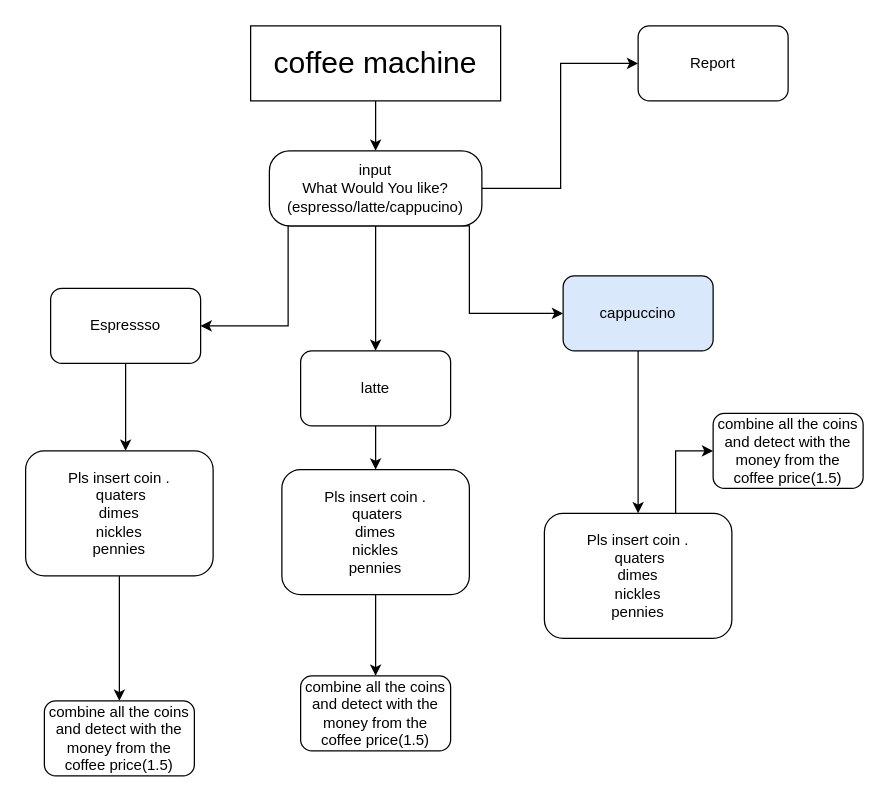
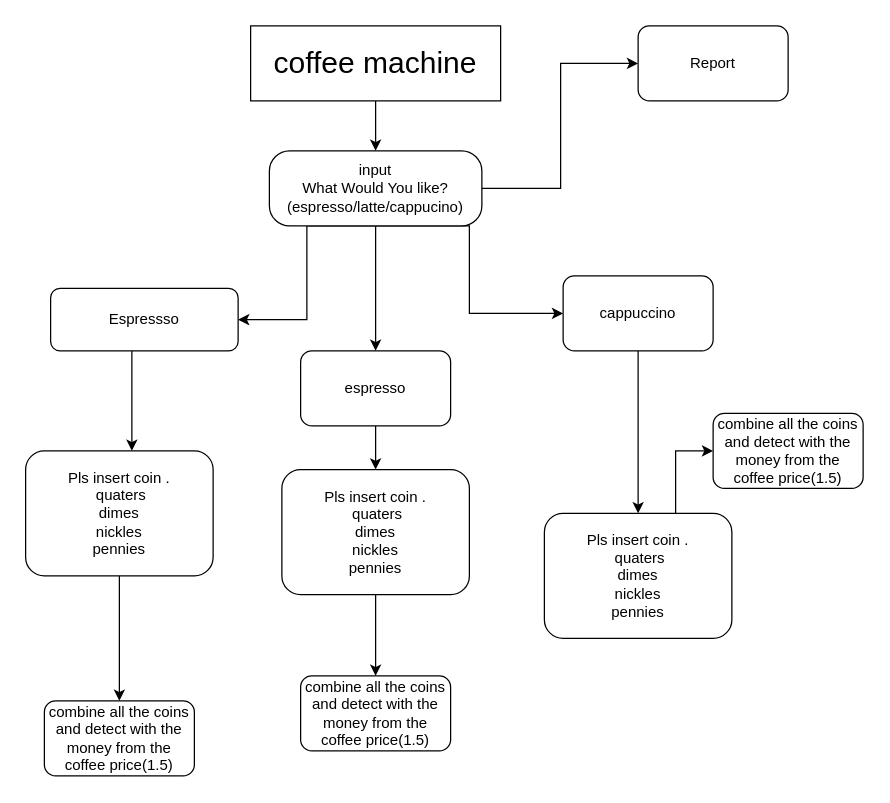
(638, 313) -> (638, 313)
(126, 326) -> (144, 319)
(376, 388) -> (376, 388)
